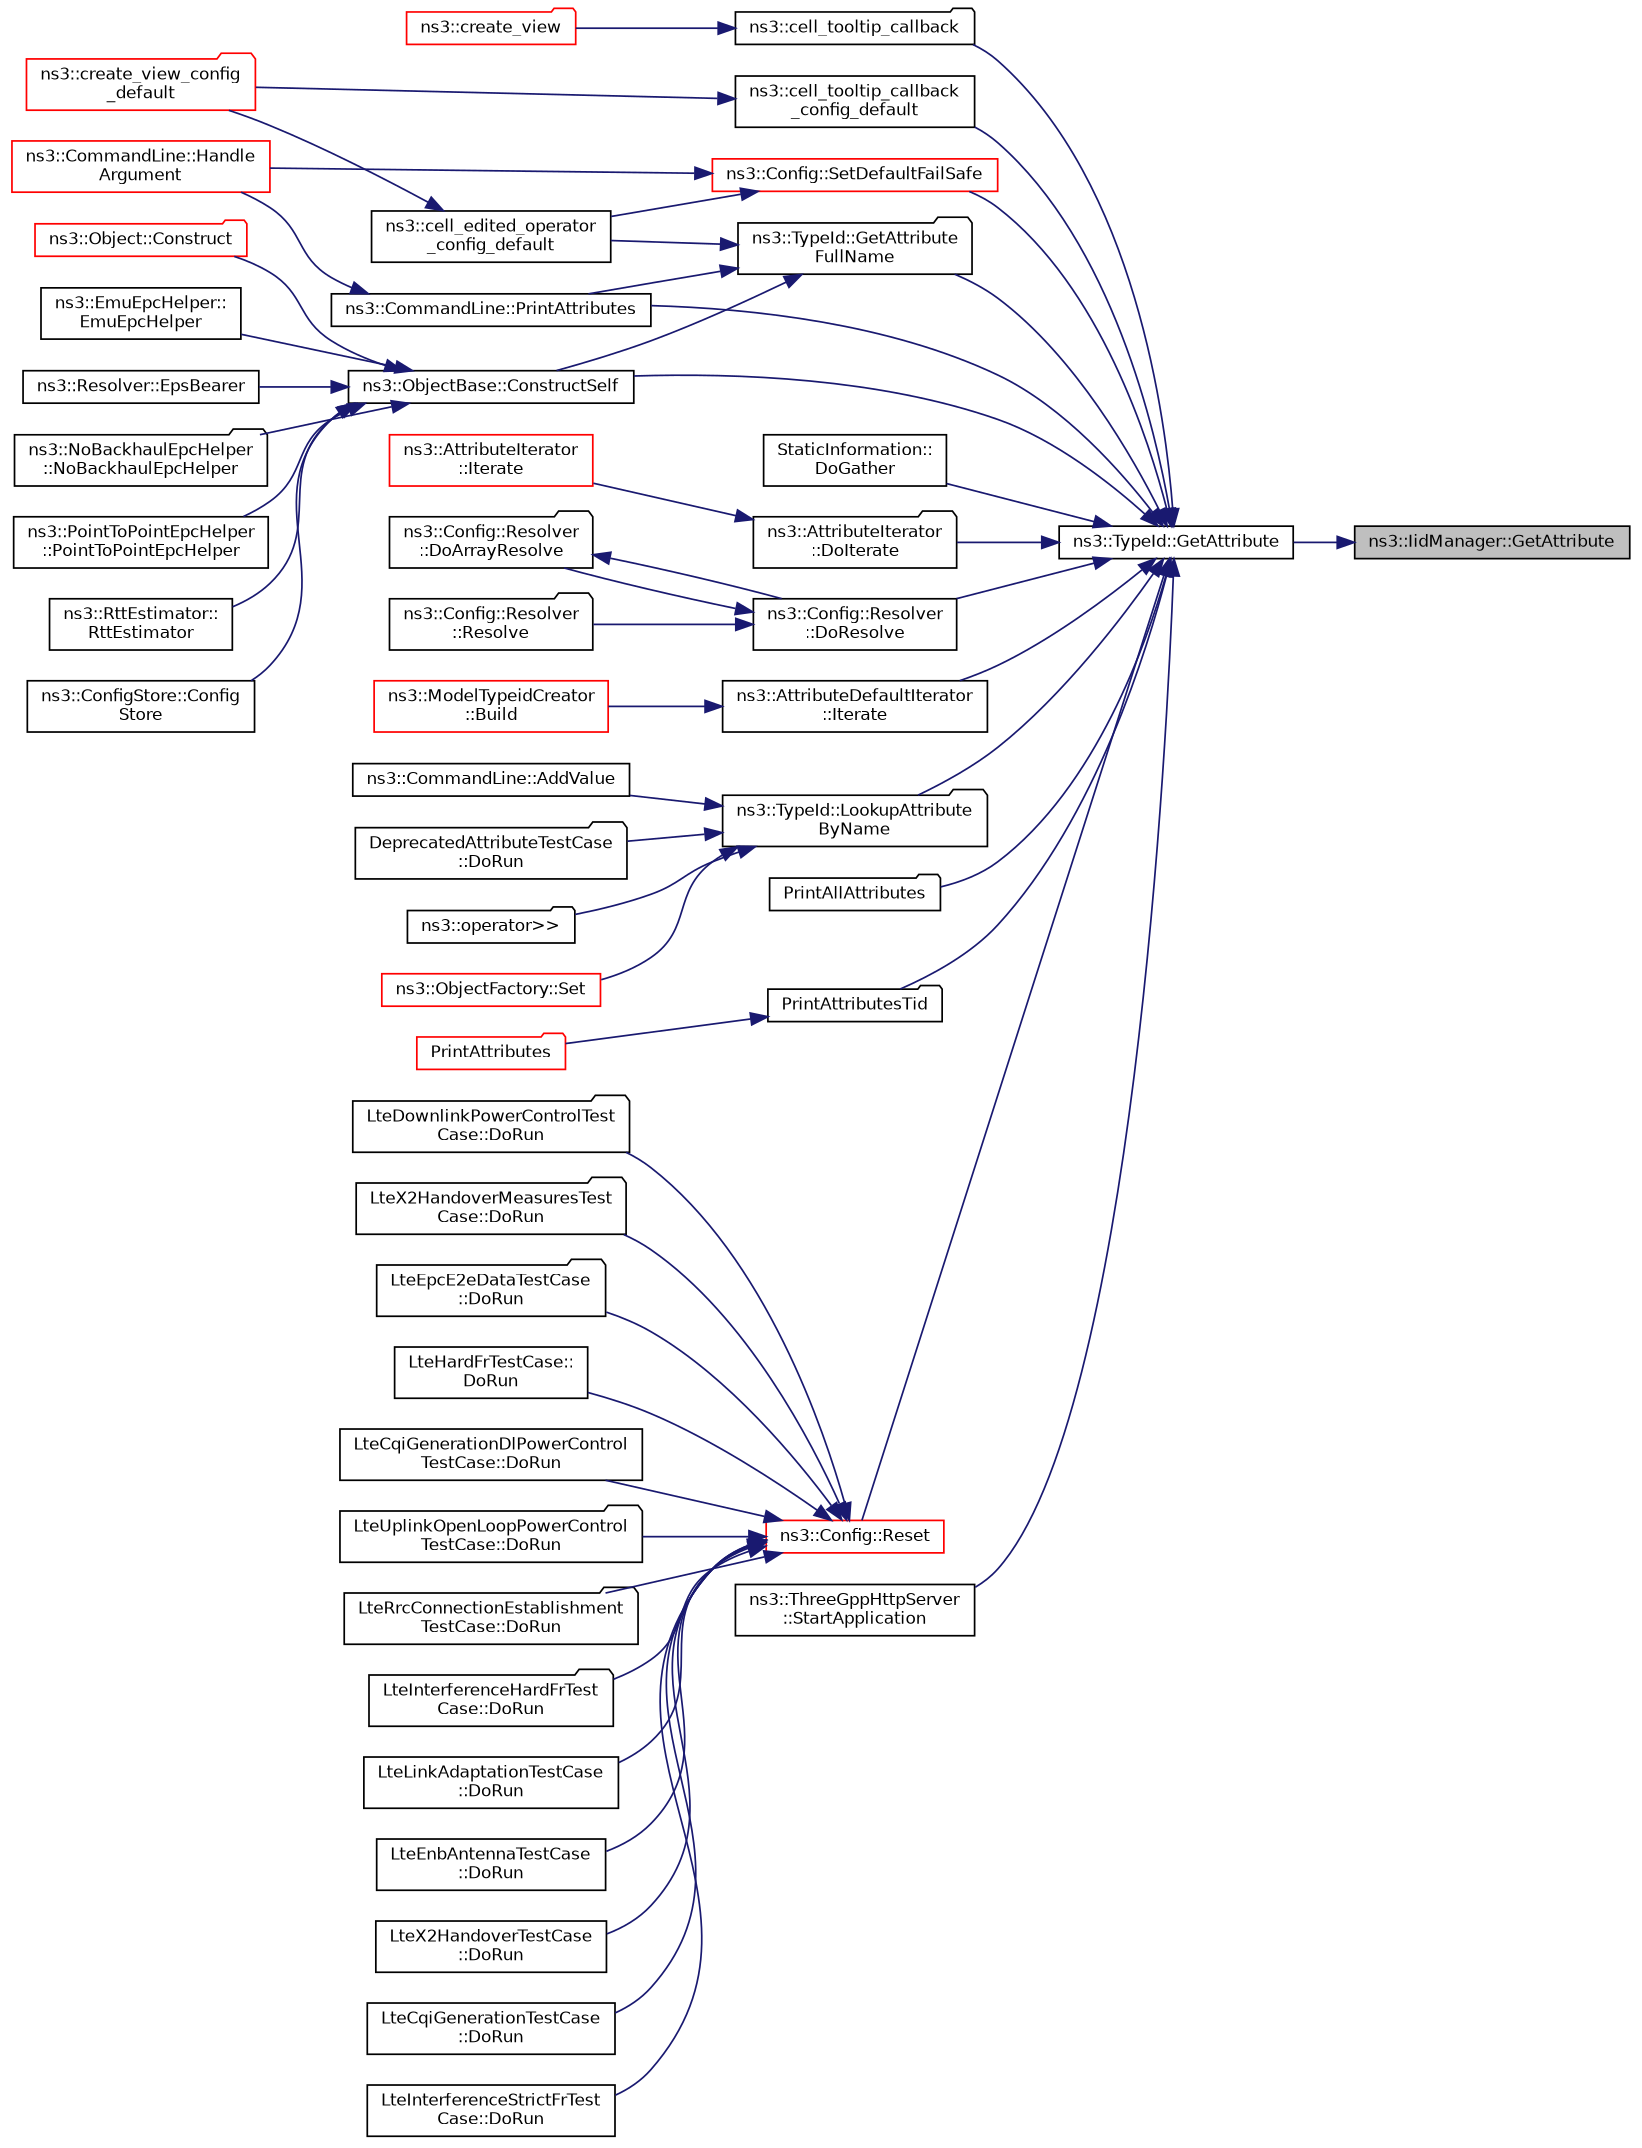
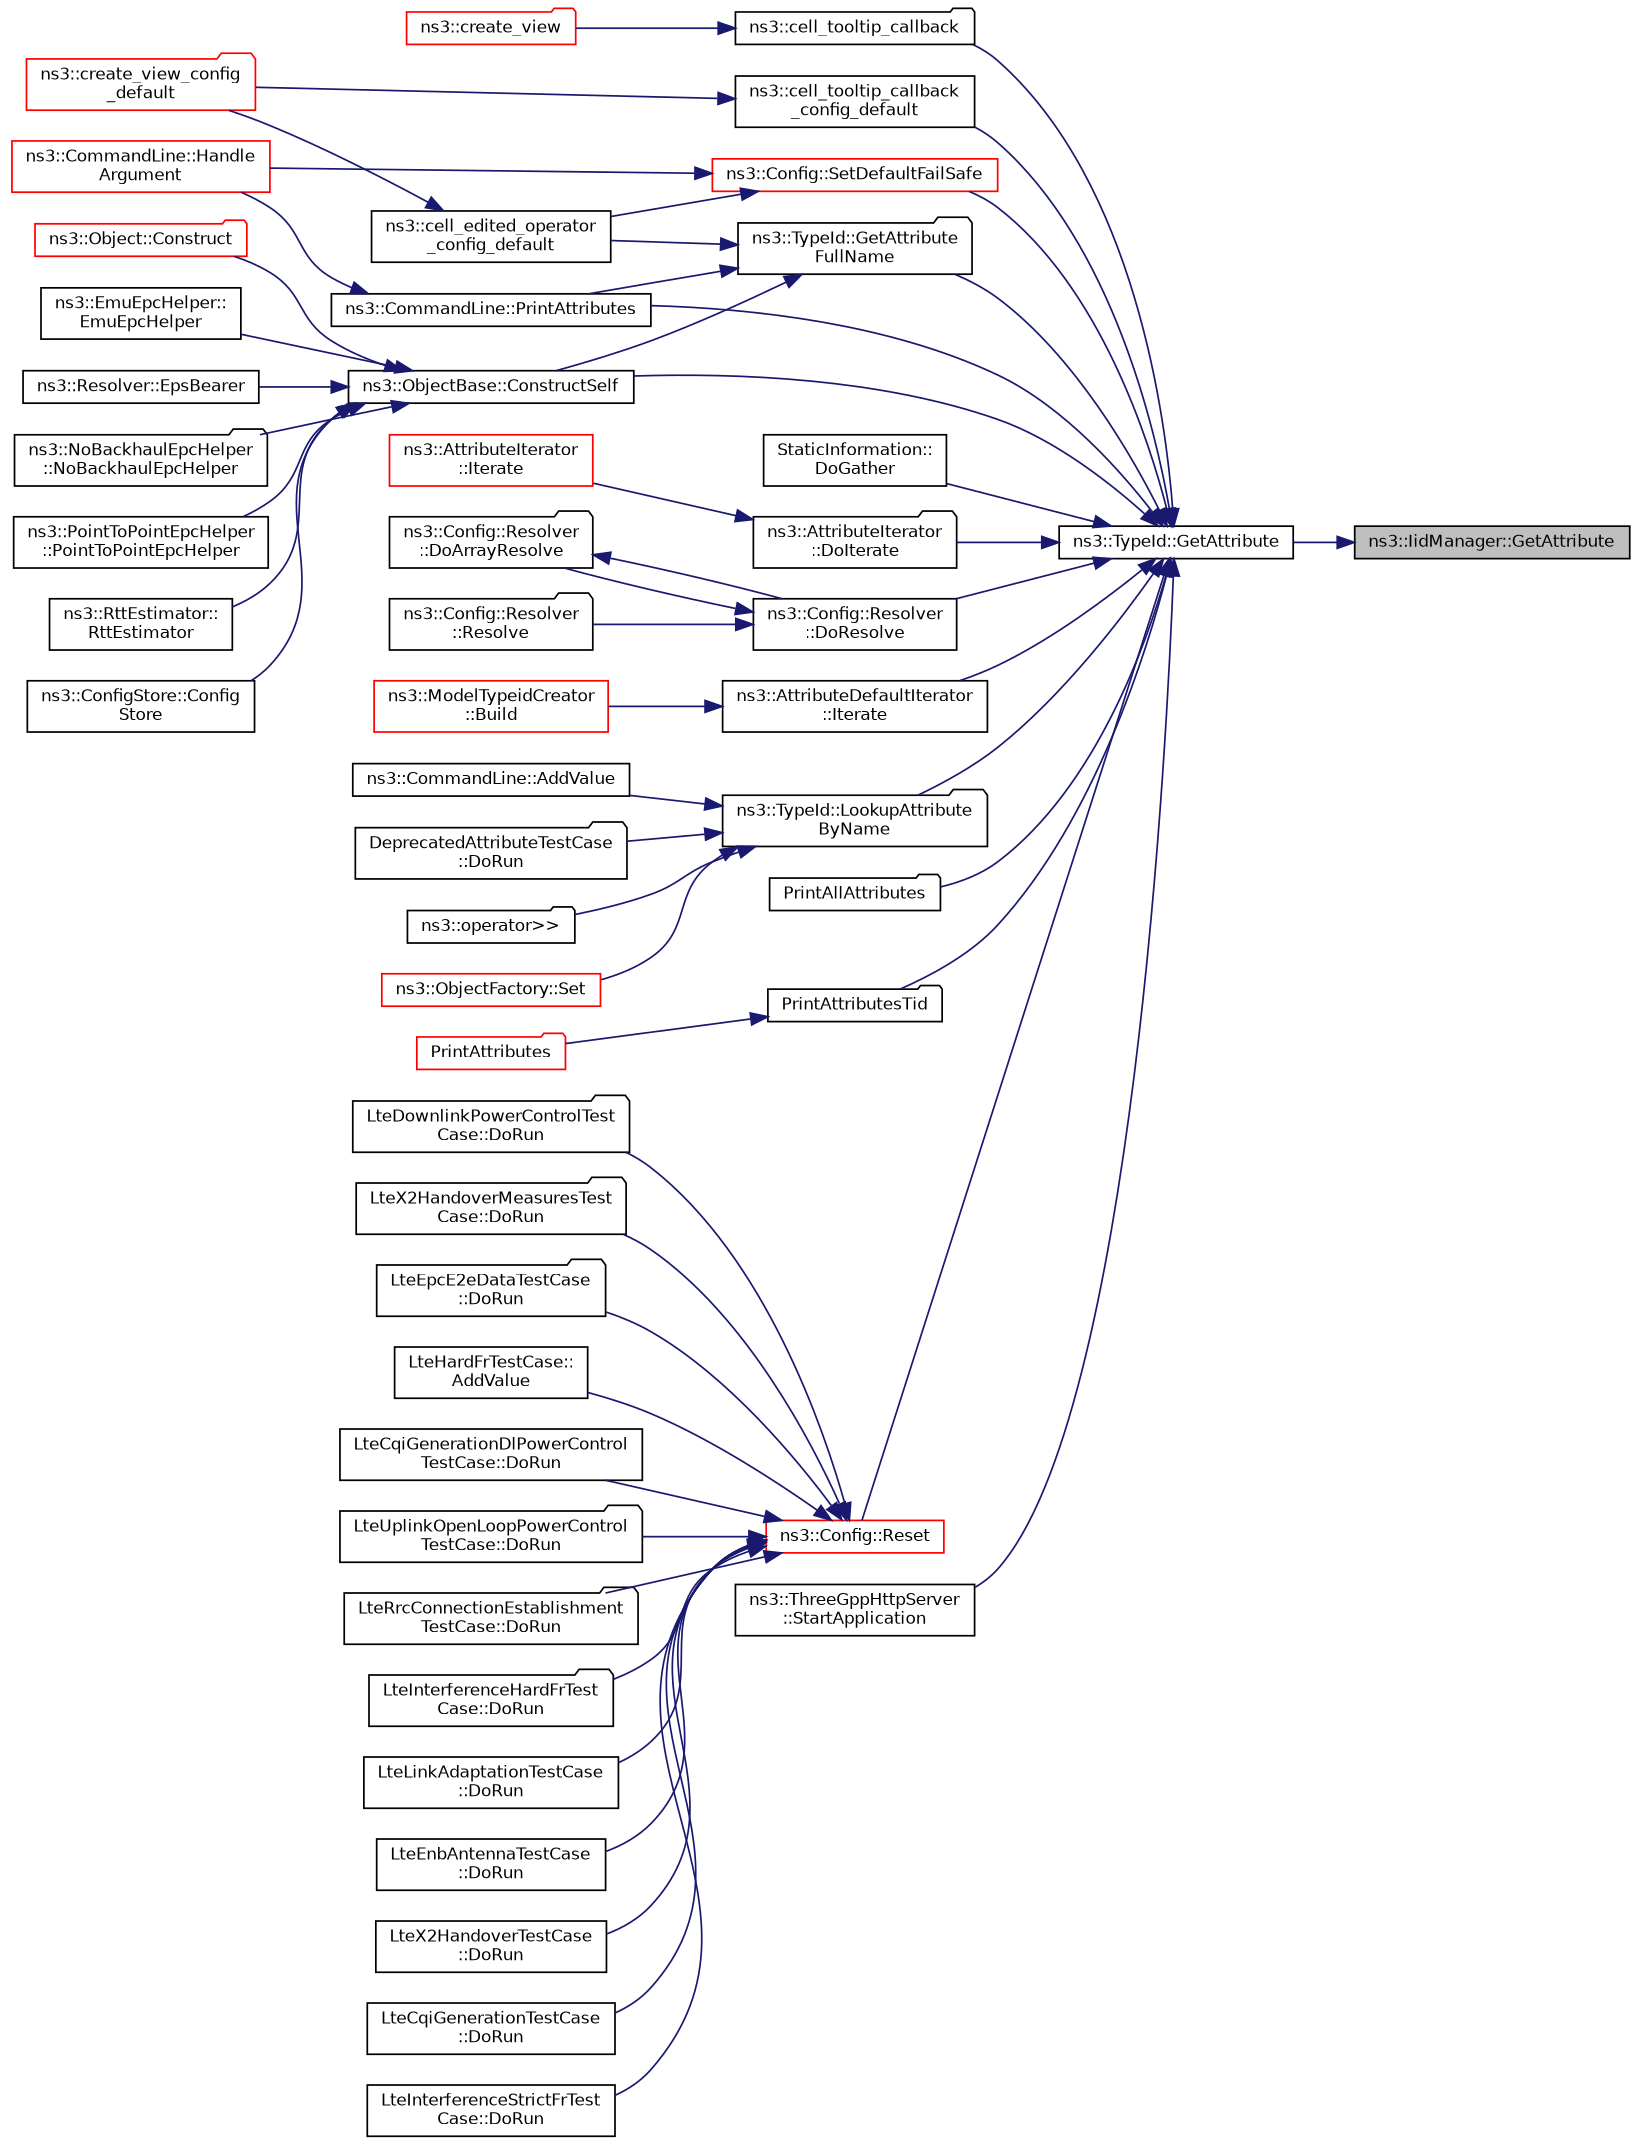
(491, 1373) -> (491, 1373)
